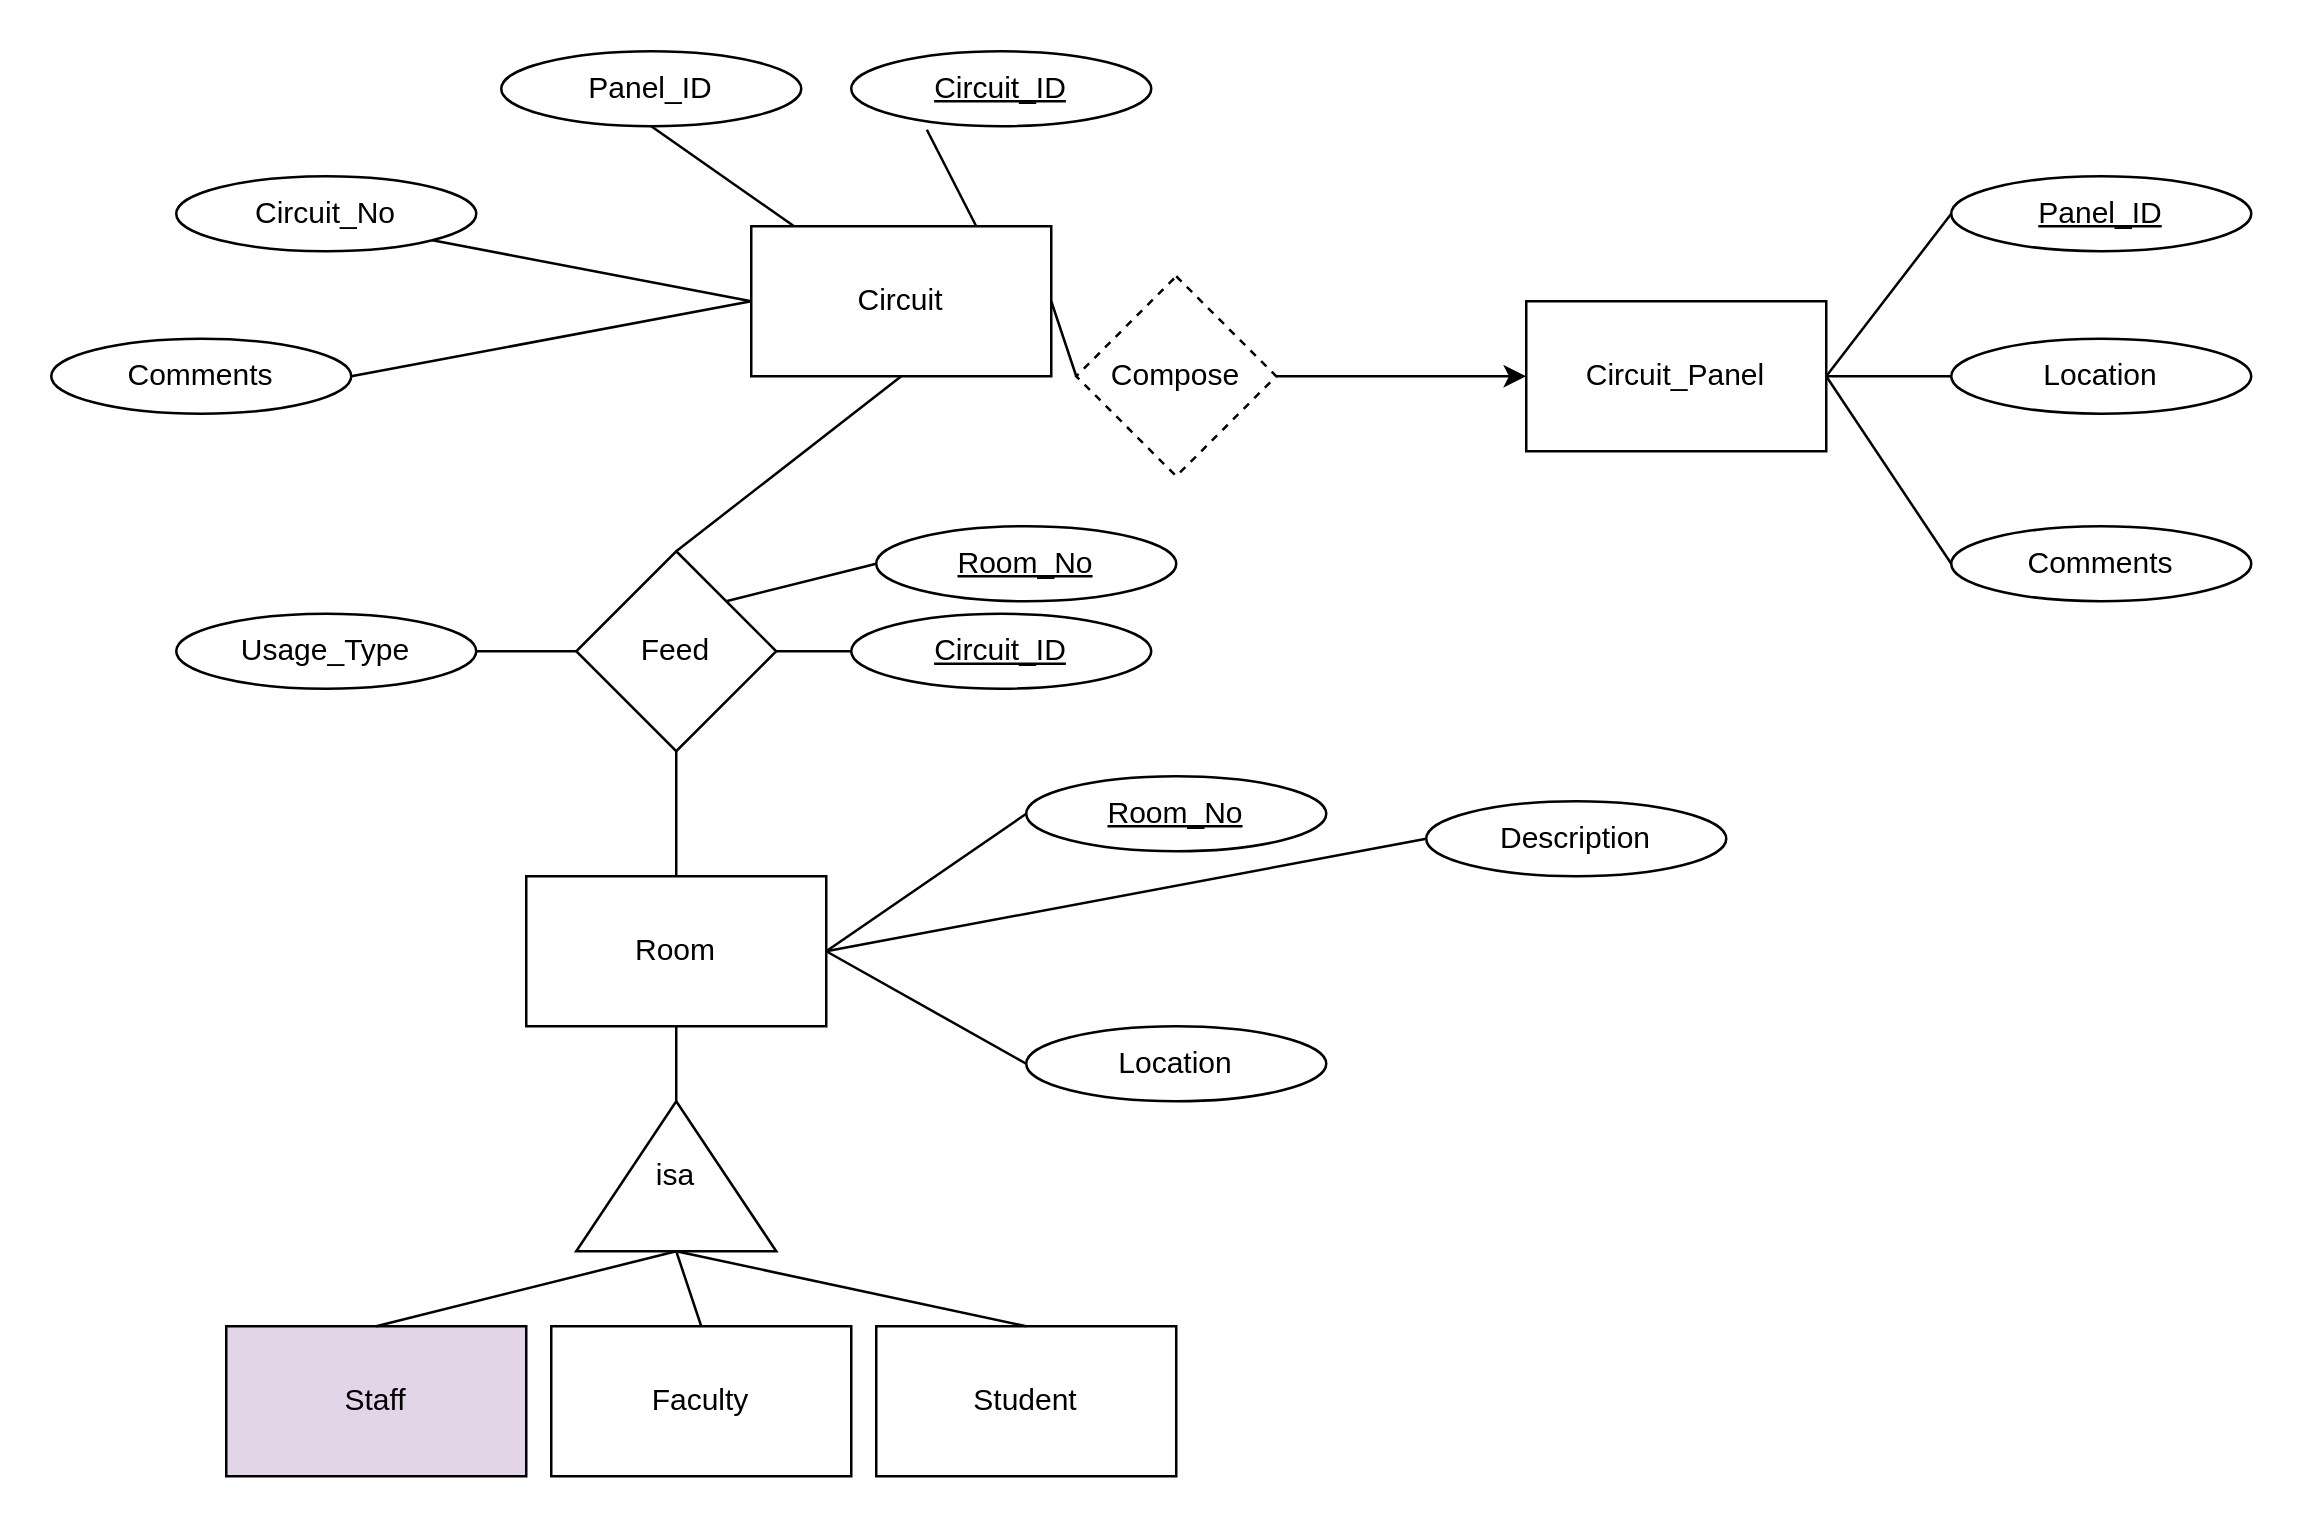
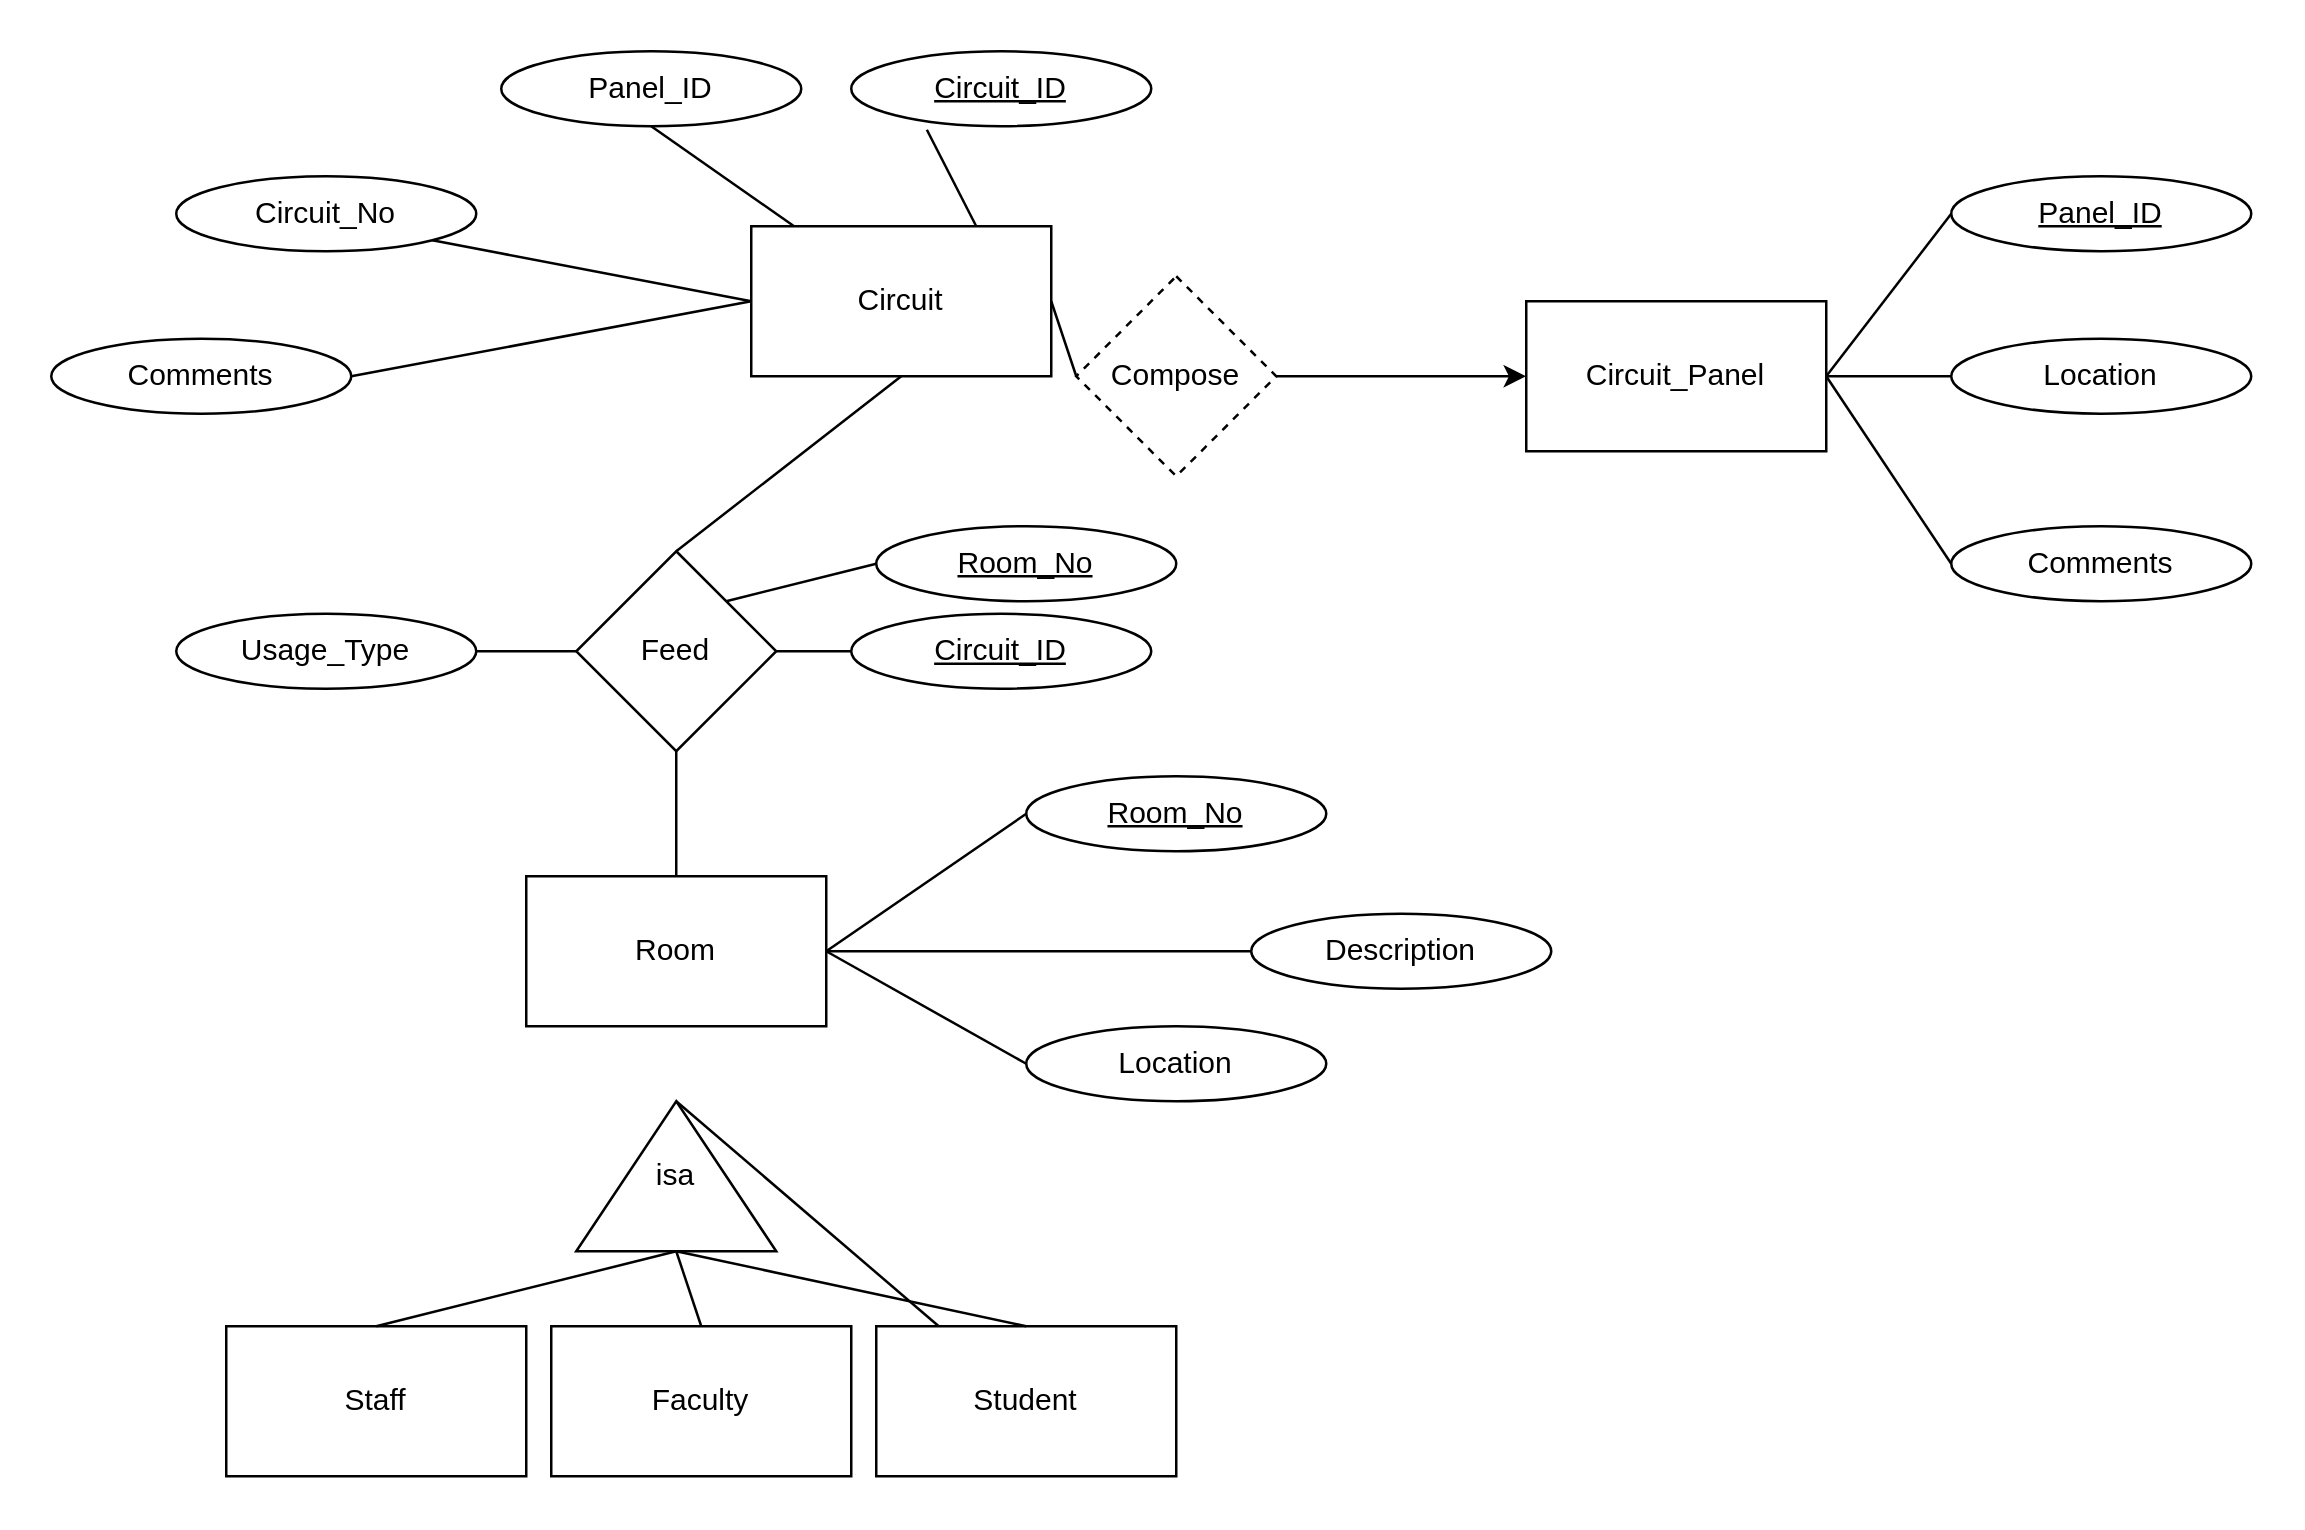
(1576, 839) -> (1401, 951)
(676, 1064) -> (789, 1198)
(376, 1401) -> (376, 1401)
